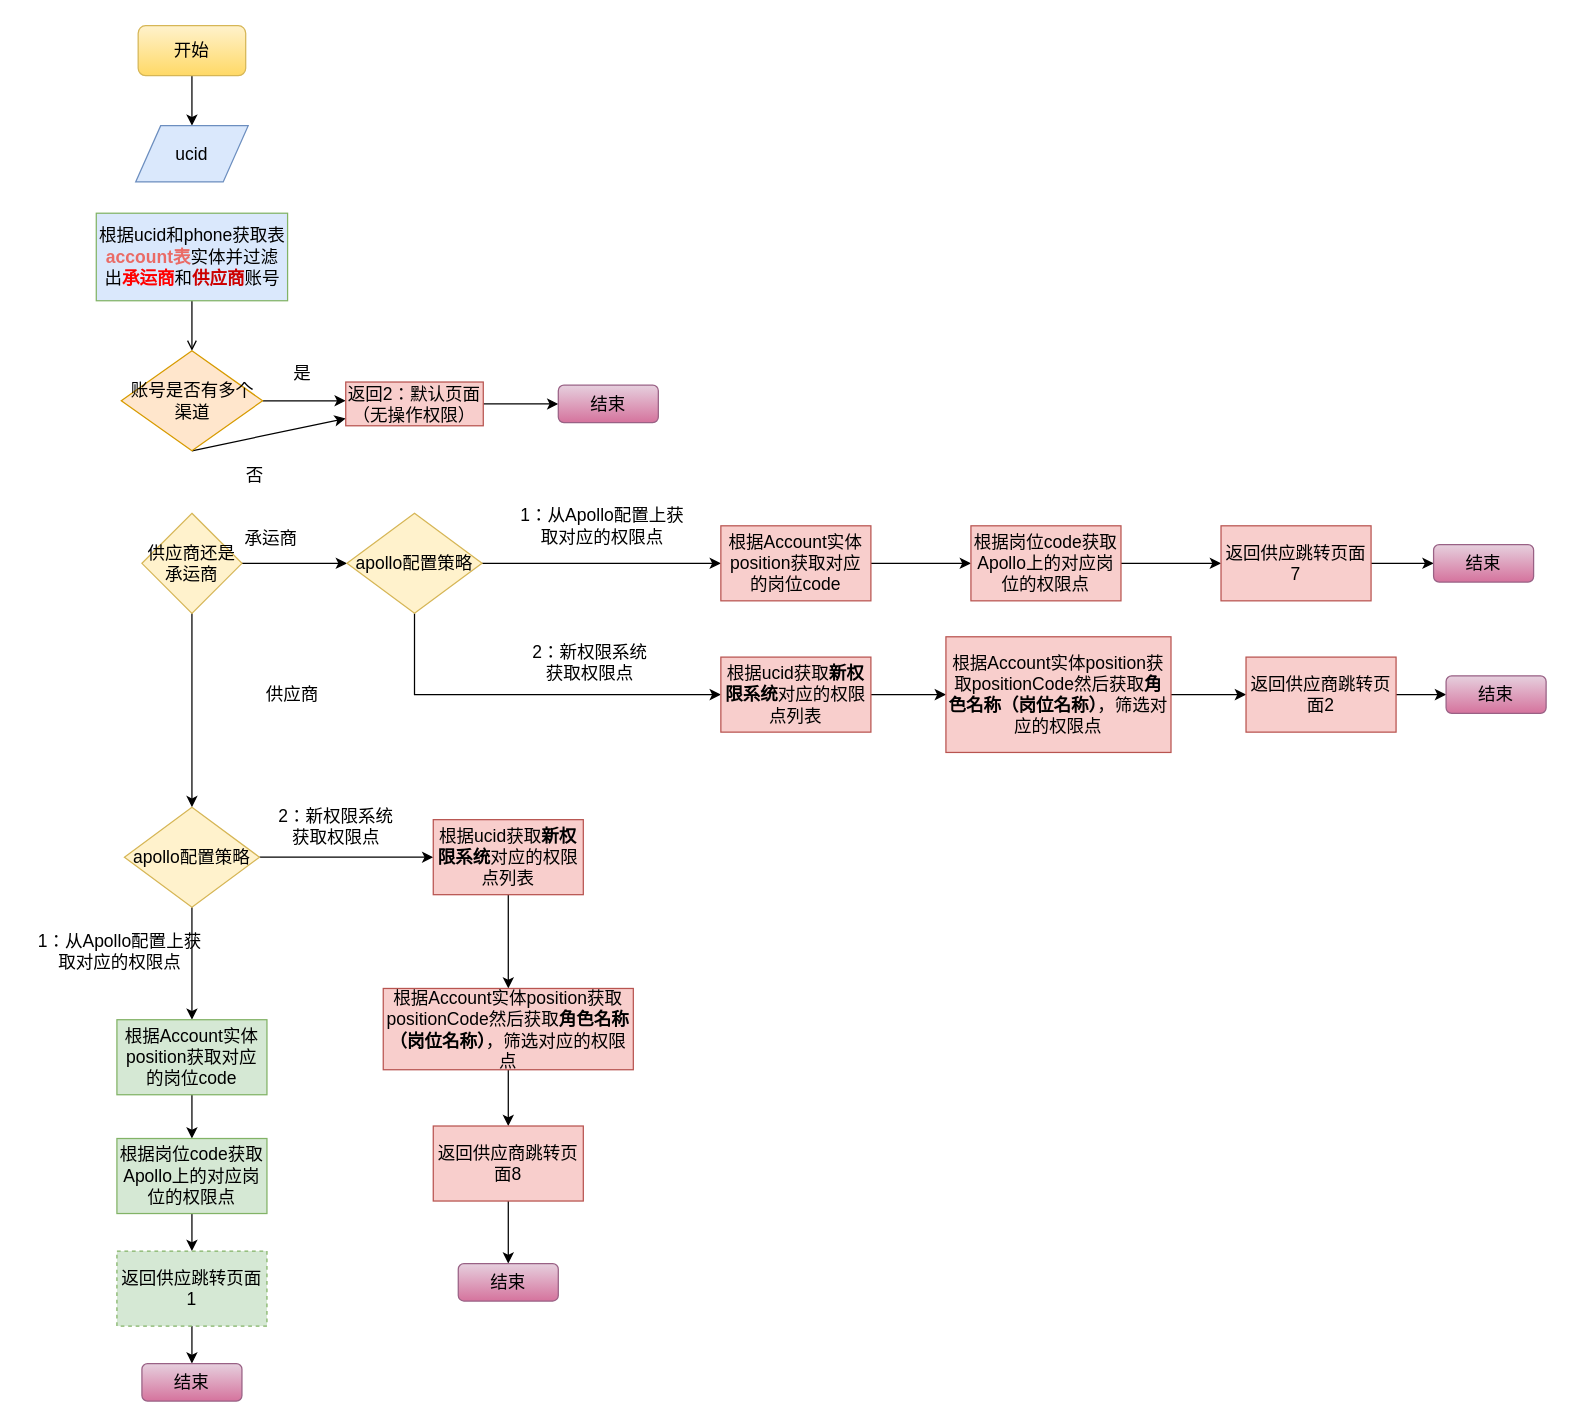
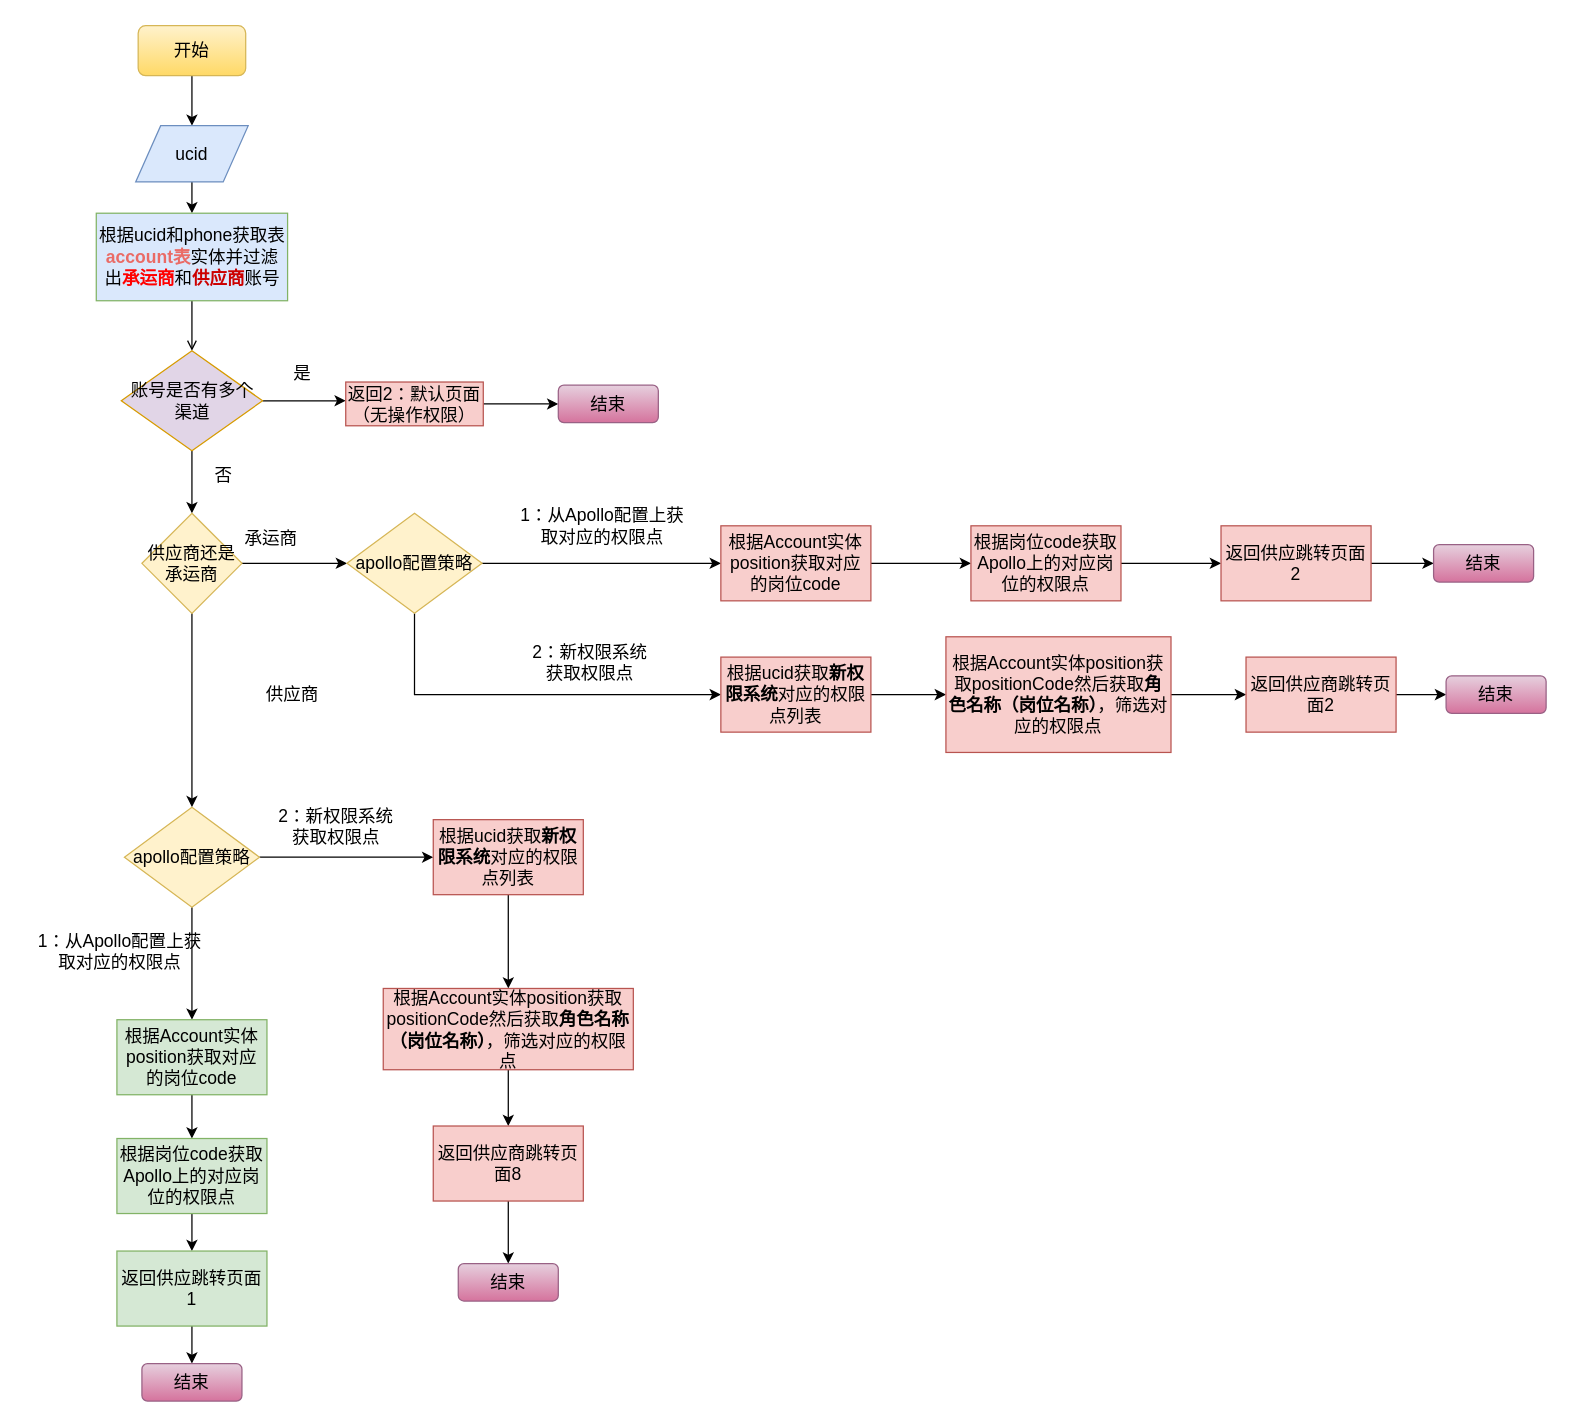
none -> (192, 193)
(192, 401) -> (192, 401)
(264, 435) -> (192, 478)
(254, 476) -> (223, 476)
(1296, 563) -> (1296, 563)
(192, 1288) -> (192, 1288)
